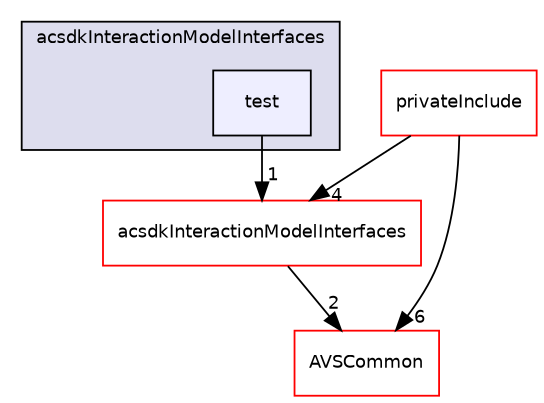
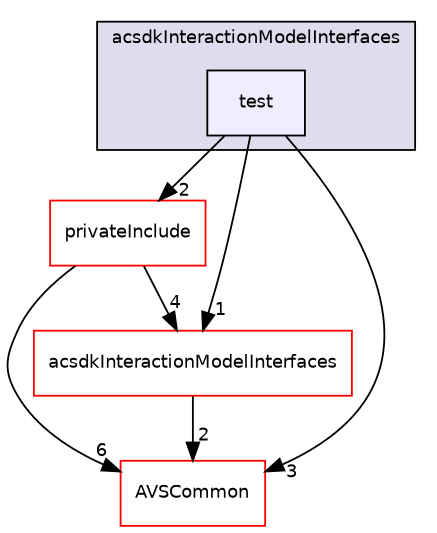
none -> (198, 162)
none -> (381, 310)
